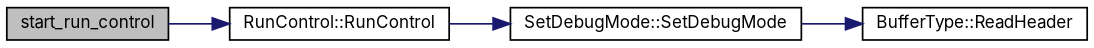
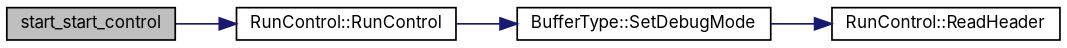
(88, 24) -> (91, 24)
(656, 24) -> (644, 24)
(975, 24) -> (946, 24)
